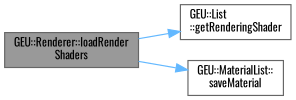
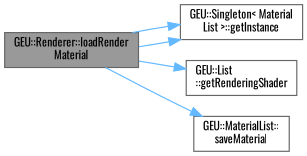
none -> (242, 22)
(72, 50) -> (72, 50)
